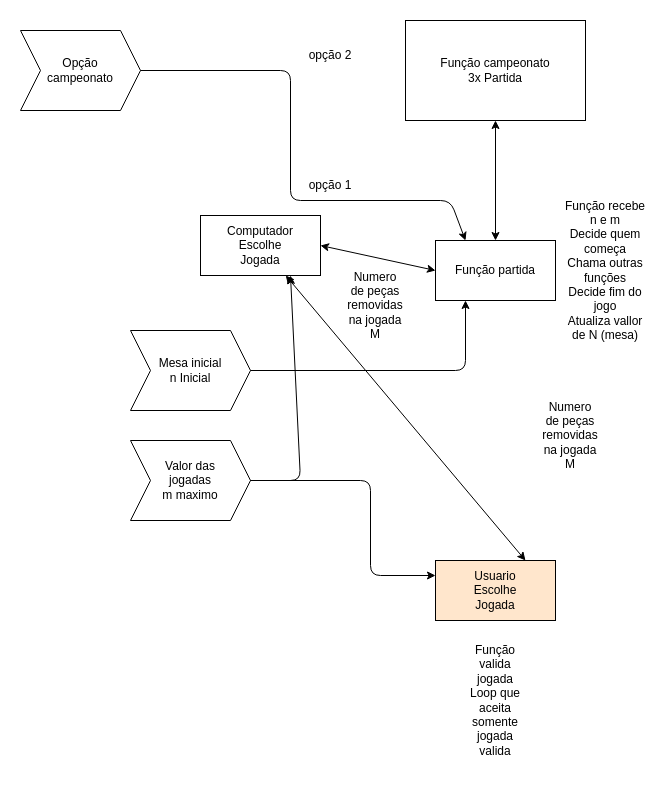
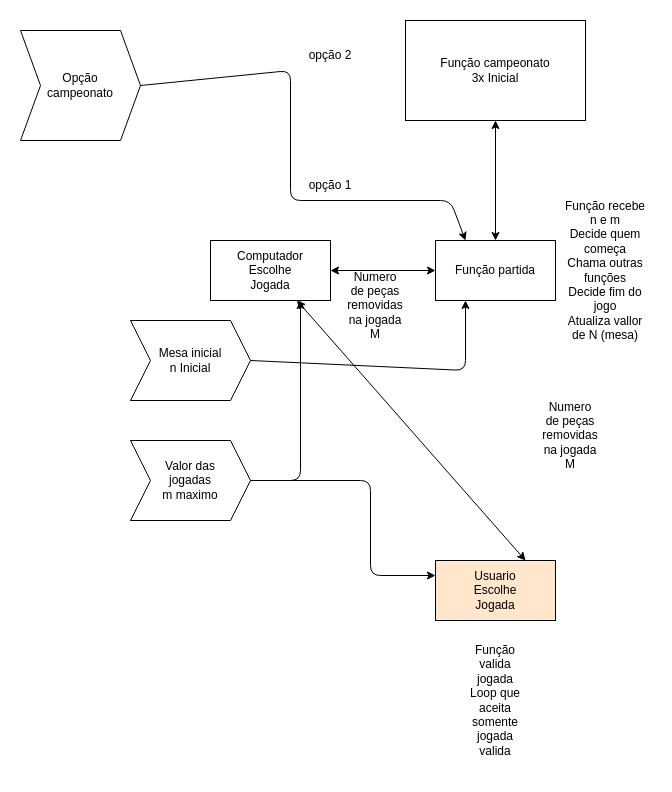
(81, 71) -> (81, 86)
(496, 71) -> (496, 71)
(261, 246) -> (271, 271)
(191, 371) -> (191, 361)
